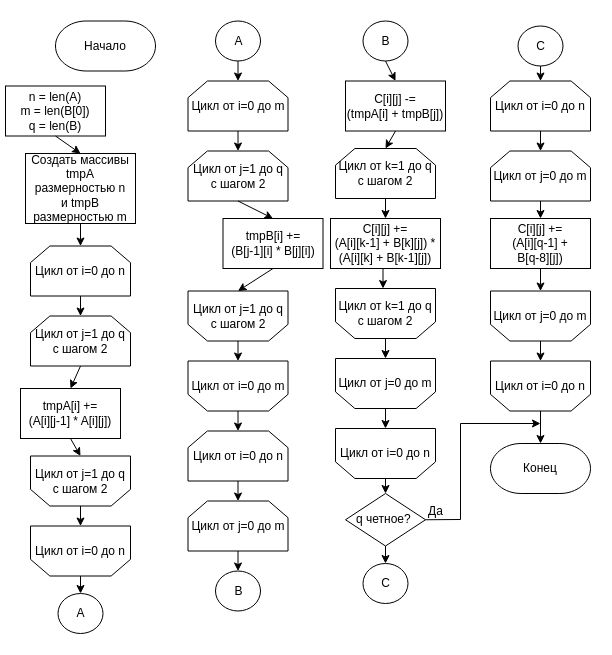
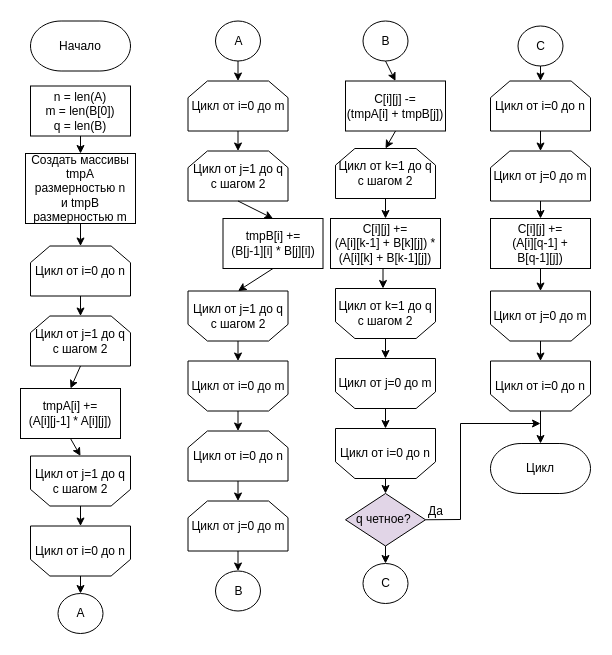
(106, 46) -> (81, 46)
(56, 111) -> (81, 111)
(541, 244) -> (541, 244)
(541, 469) -> (541, 469)
(386, 520) -> (386, 520)
